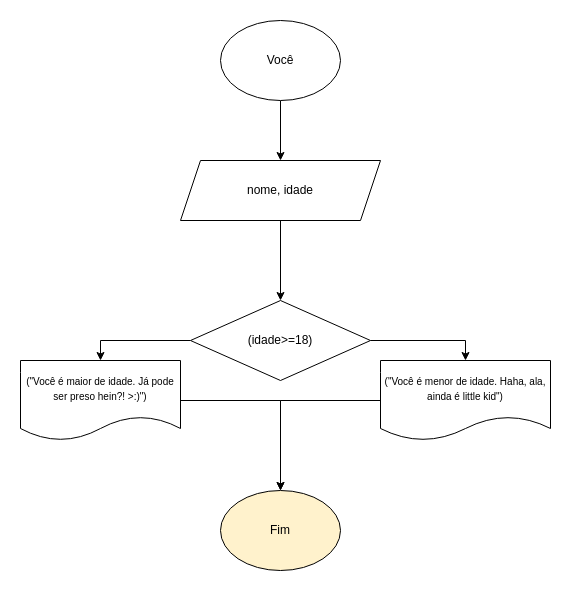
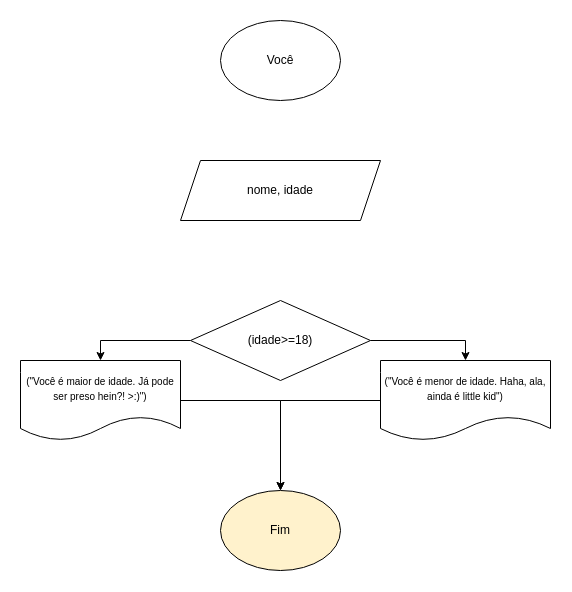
(281, 127) -> none
(281, 257) -> none
